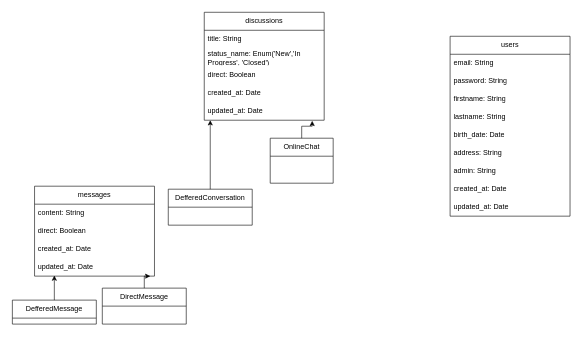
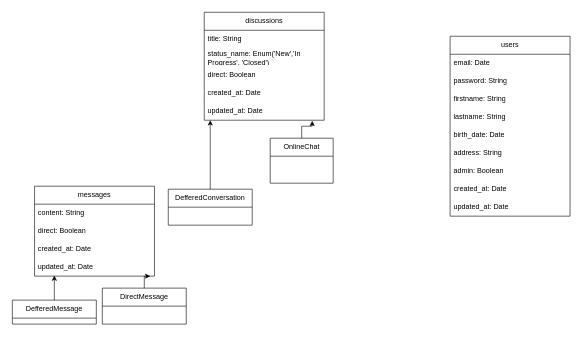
(475, 63) -> (472, 63)
(476, 171) -> (478, 171)
